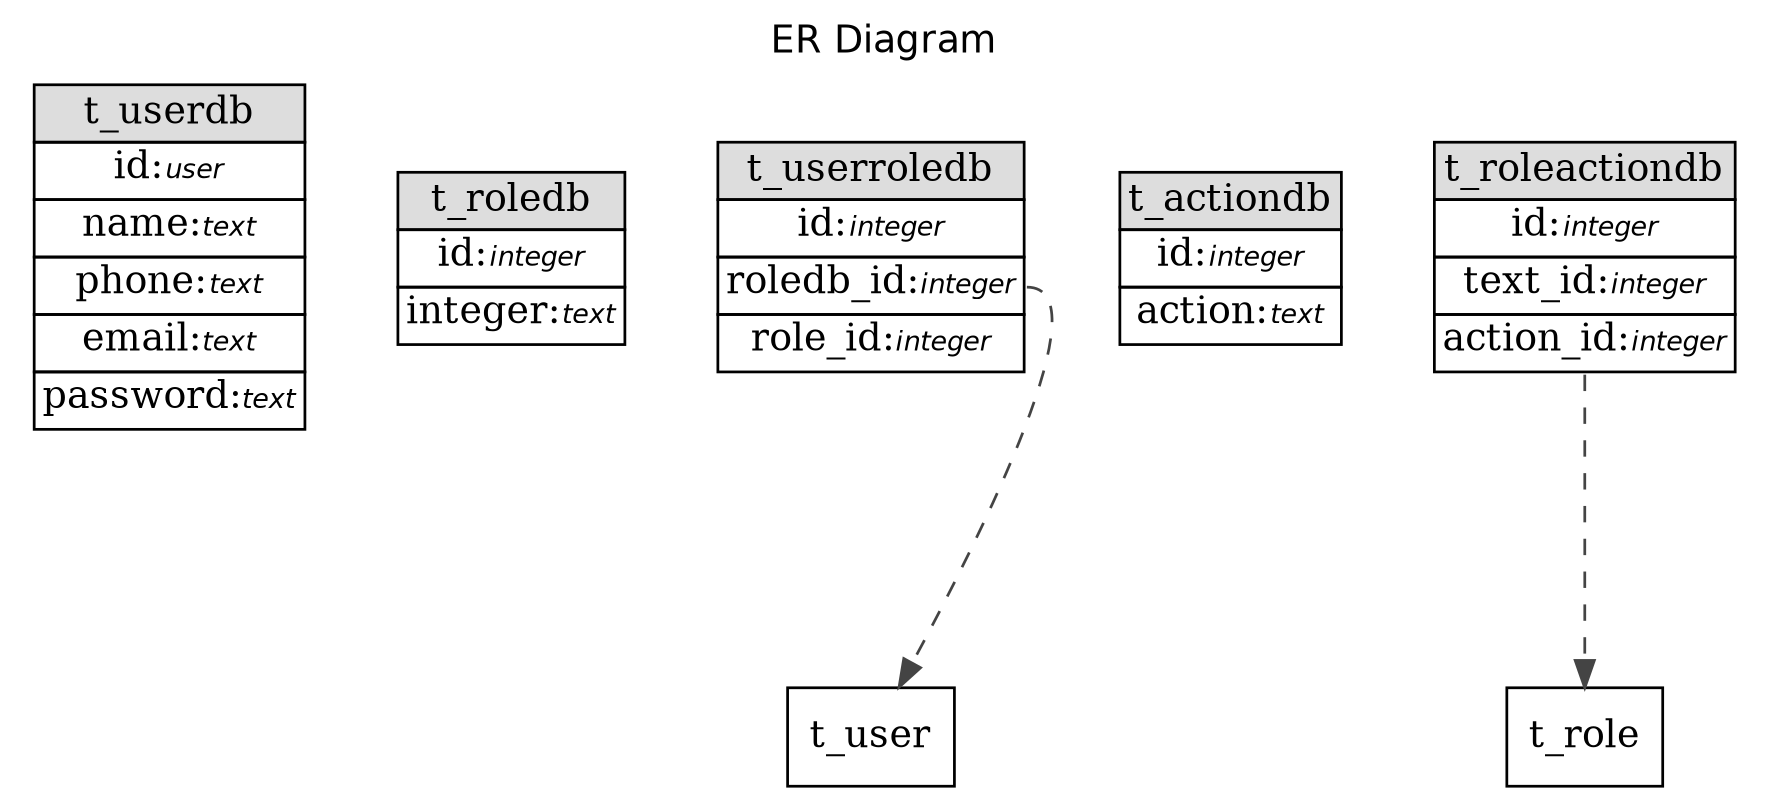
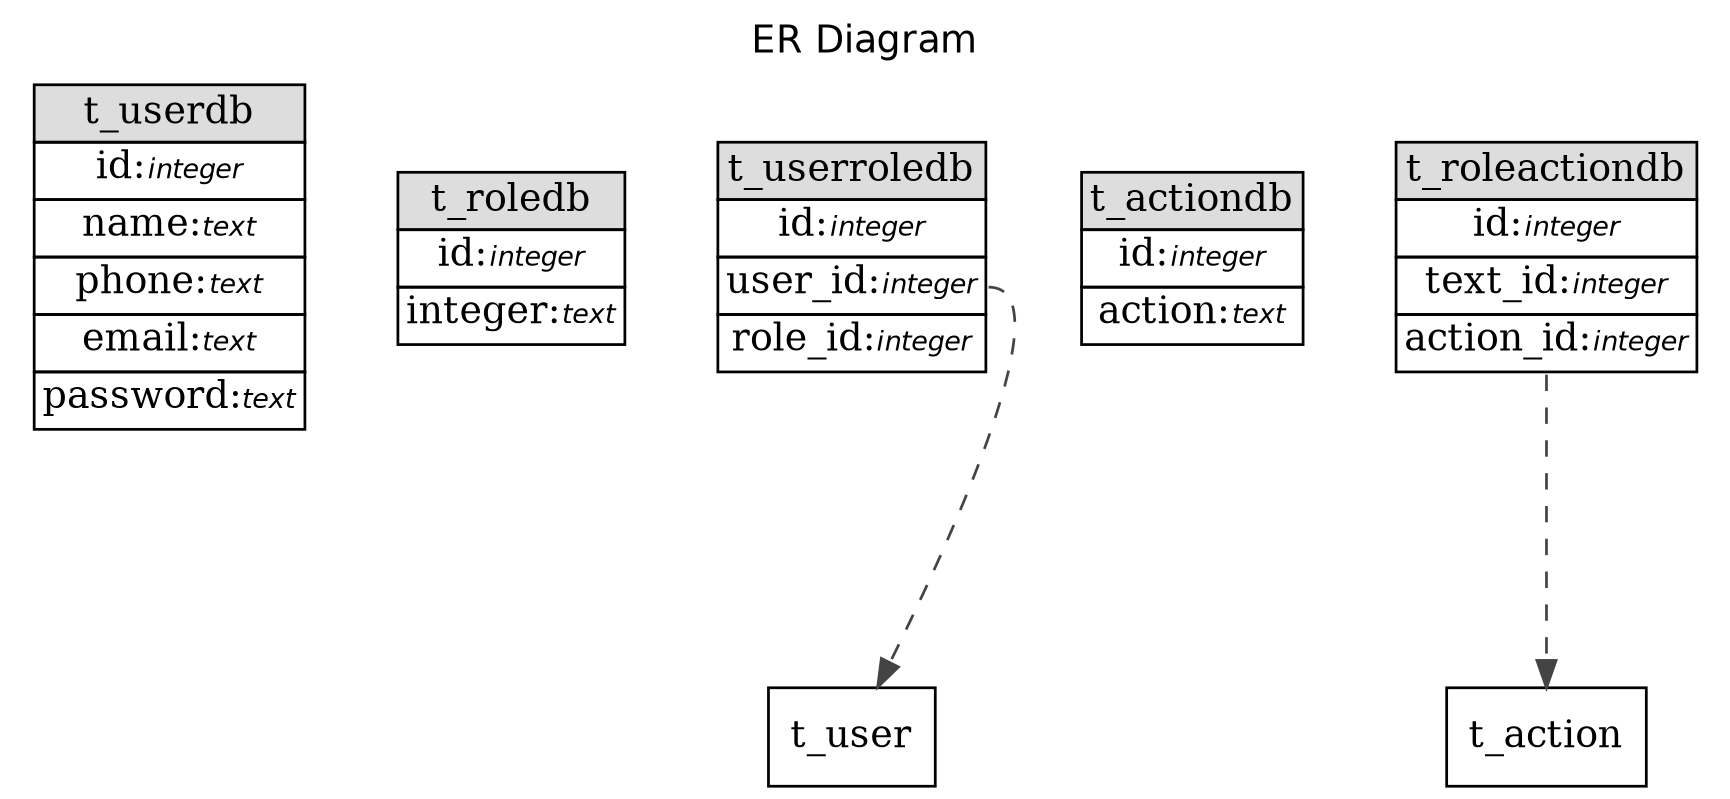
(196, 170) -> (196, 170)
(823, 282) -> (804, 282)
(1585, 737) -> (1546, 737)
